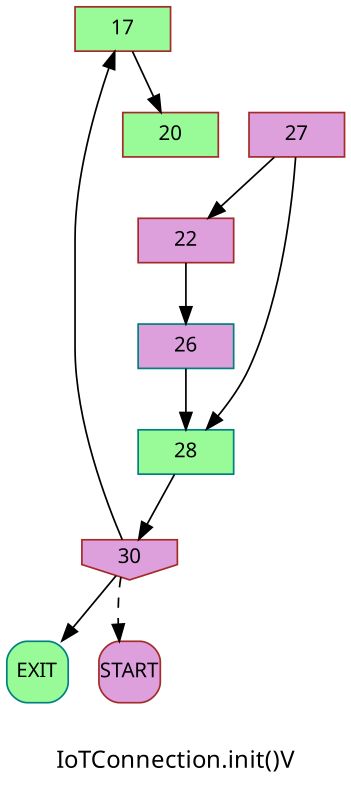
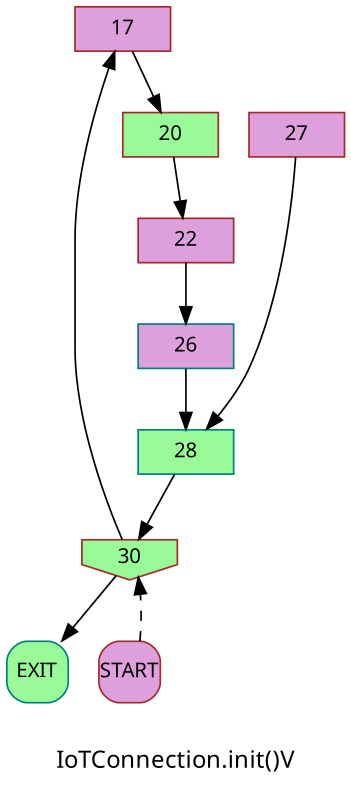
(123, 29) -> (123, 29)
(248, 182) -> (177, 179)
(130, 558) -> (130, 558)
(118, 601) -> (141, 618)
